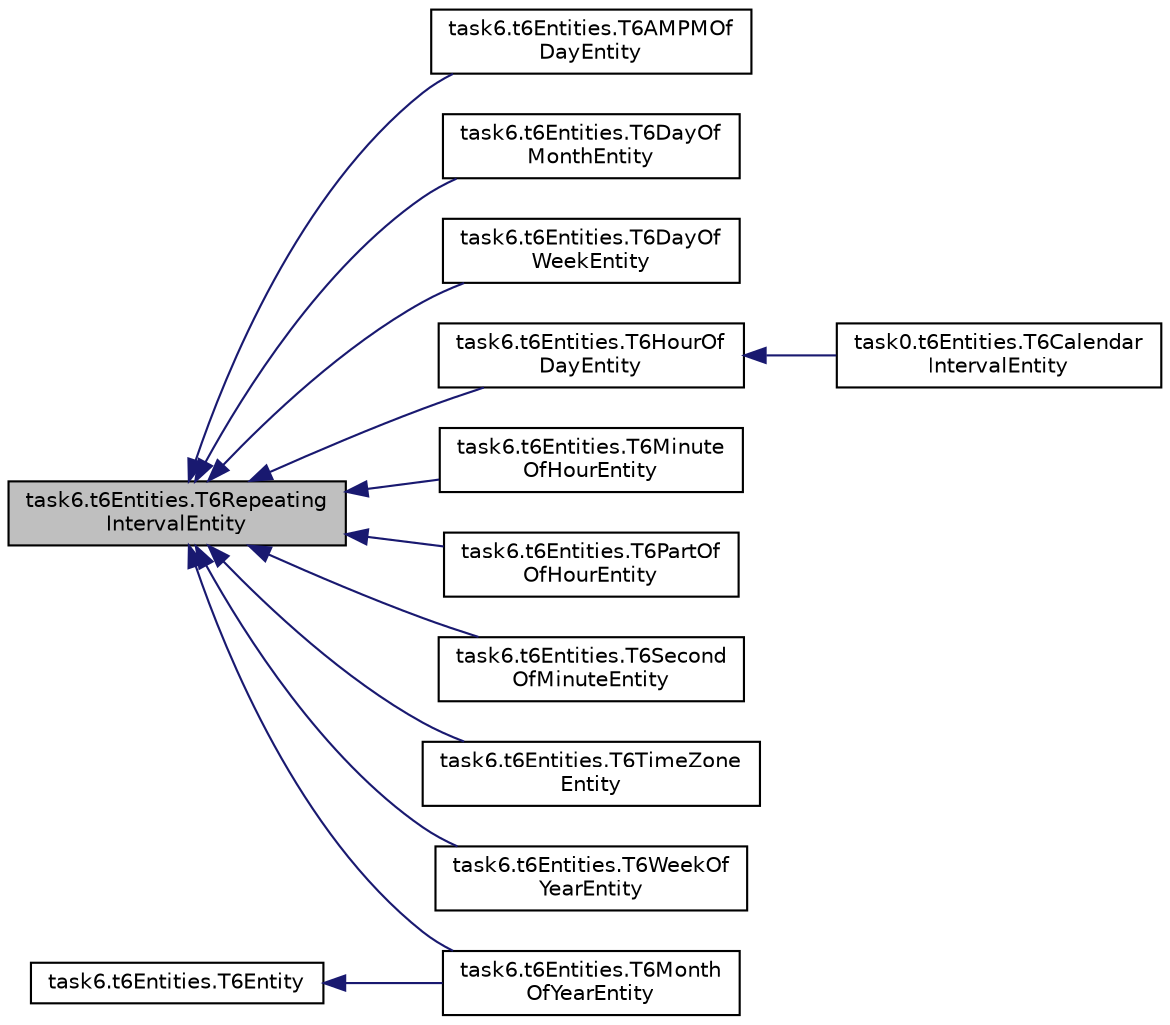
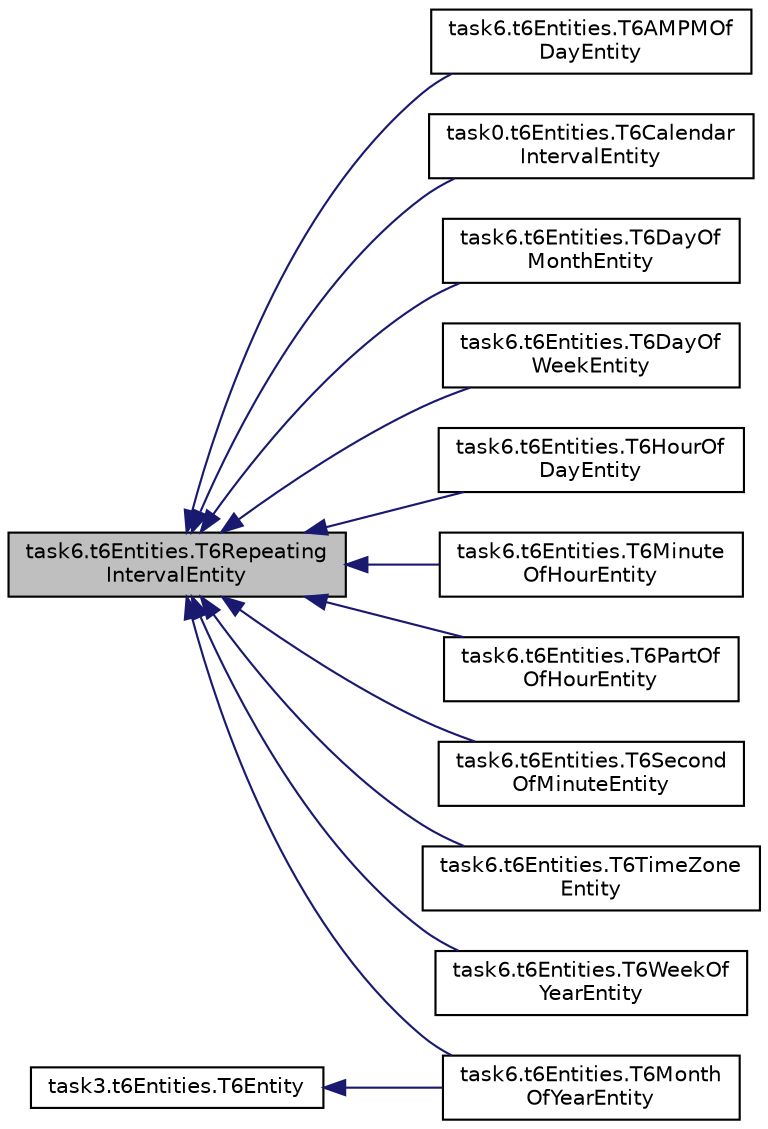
(801, 355) -> (303, 326)
(177, 983) -> (177, 1088)
